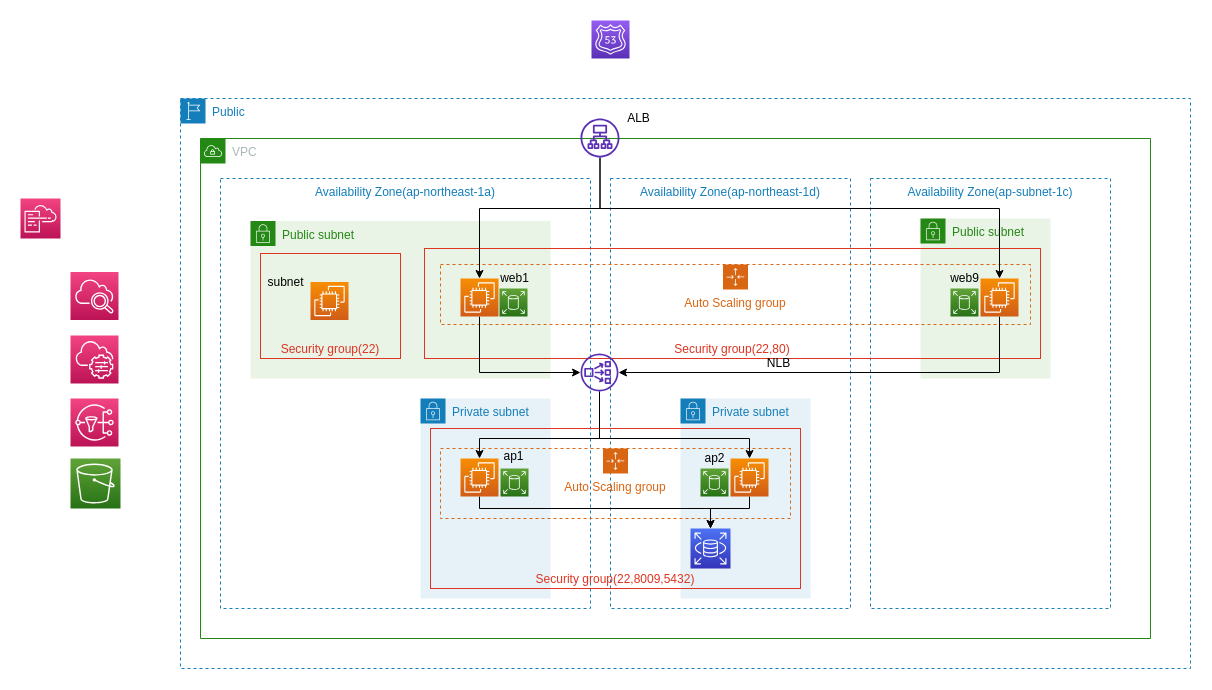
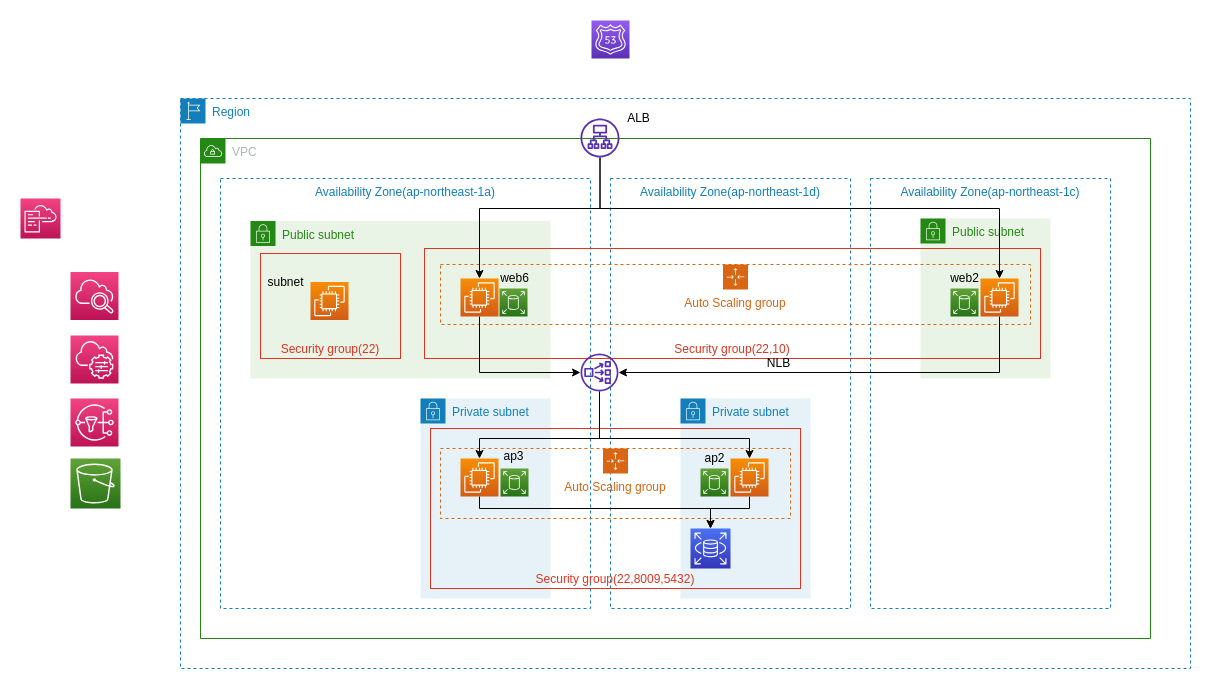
(230, 113) -> (231, 113)
(990, 192) -> (990, 192)
(515, 279) -> (515, 279)
(965, 279) -> (965, 279)
(732, 349) -> (732, 349)
(514, 457) -> (514, 457)
